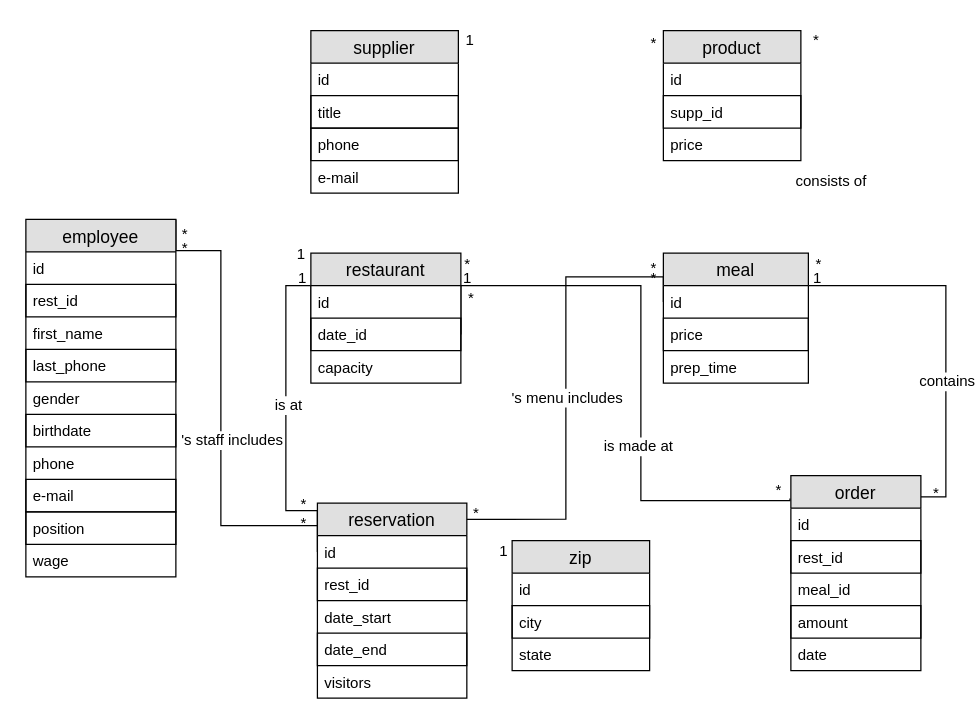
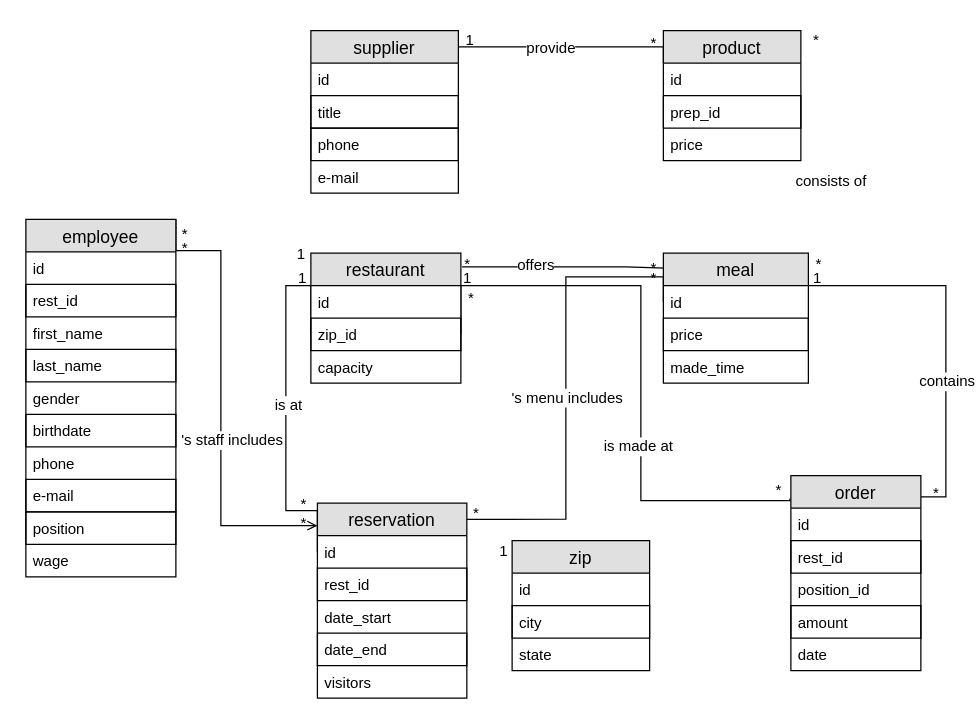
none -> (561, 47)
(697, 113) -> (697, 113)
none -> (561, 267)
(345, 335) -> (339, 335)
(73, 366) -> (68, 366)
(706, 368) -> (706, 368)
(310, 526) -> (310, 526)
(823, 590) -> (838, 590)
